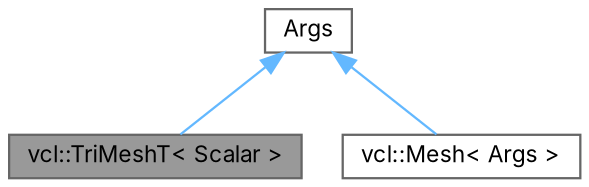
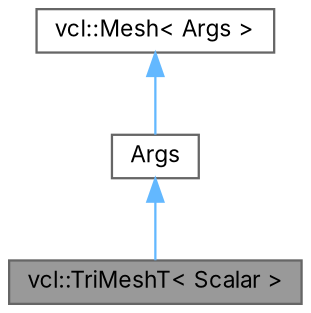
(394, 101) -> (155, 105)
